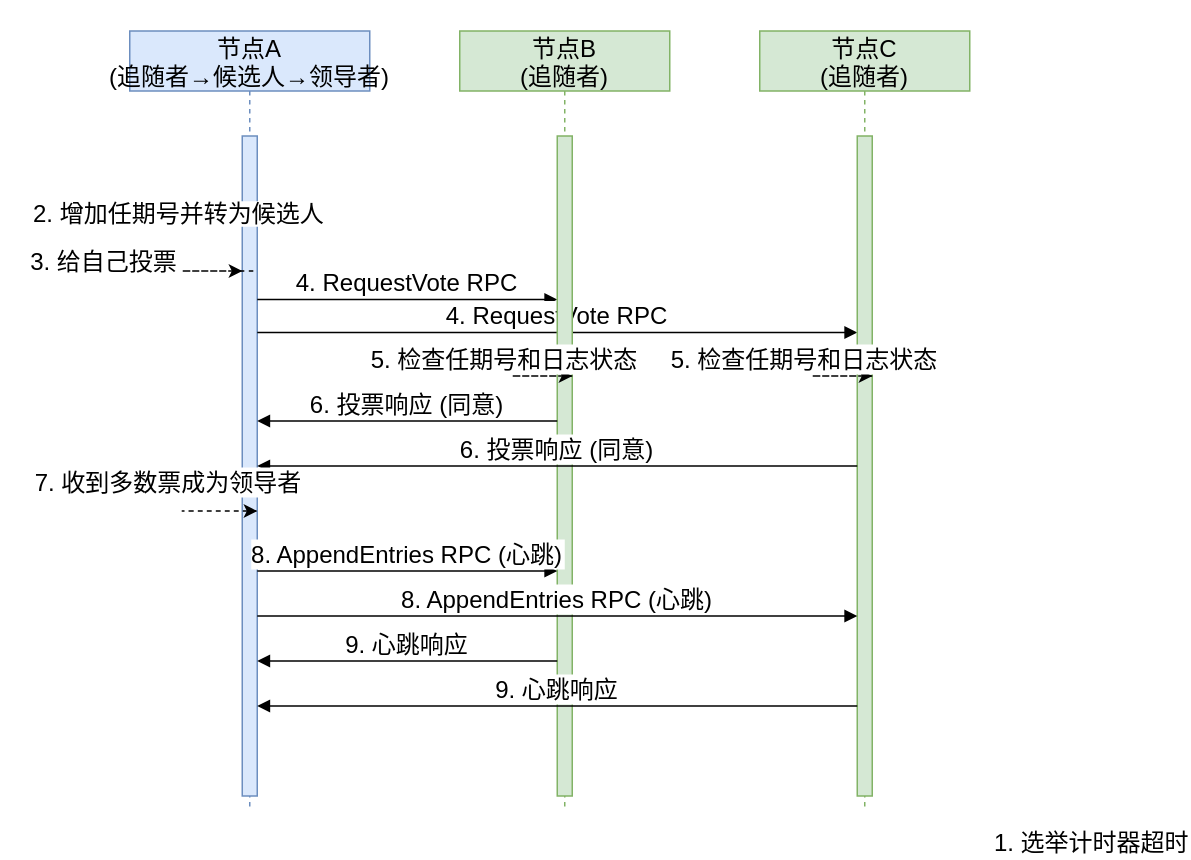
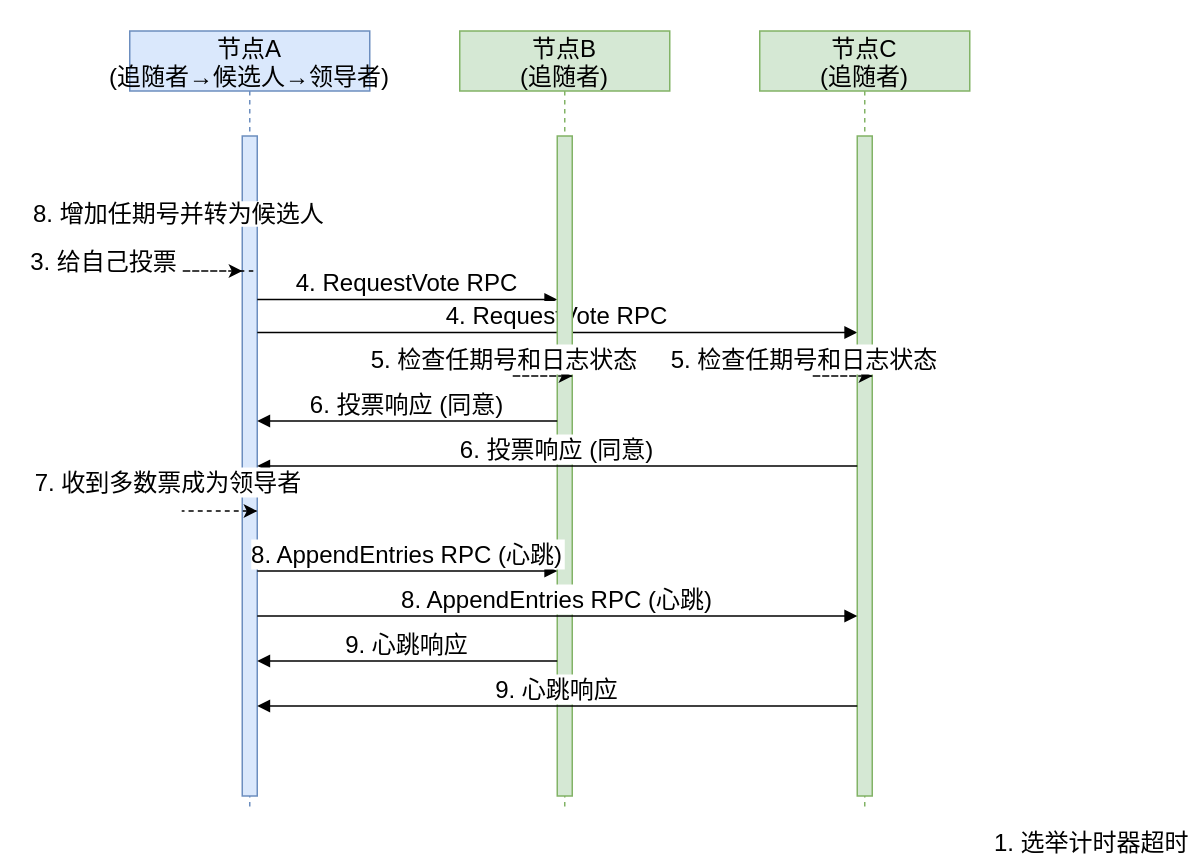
(132, 229) -> (132, 229)
